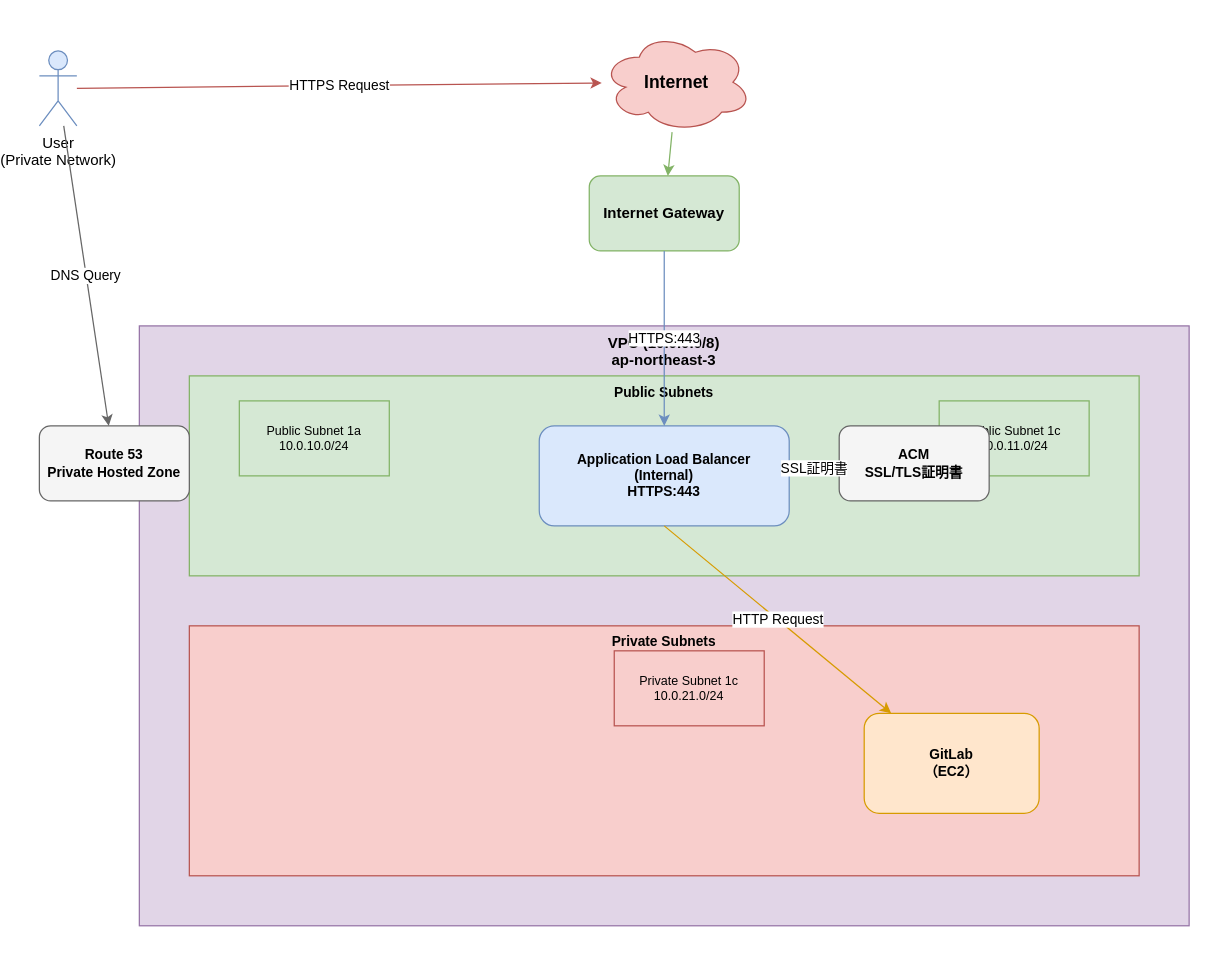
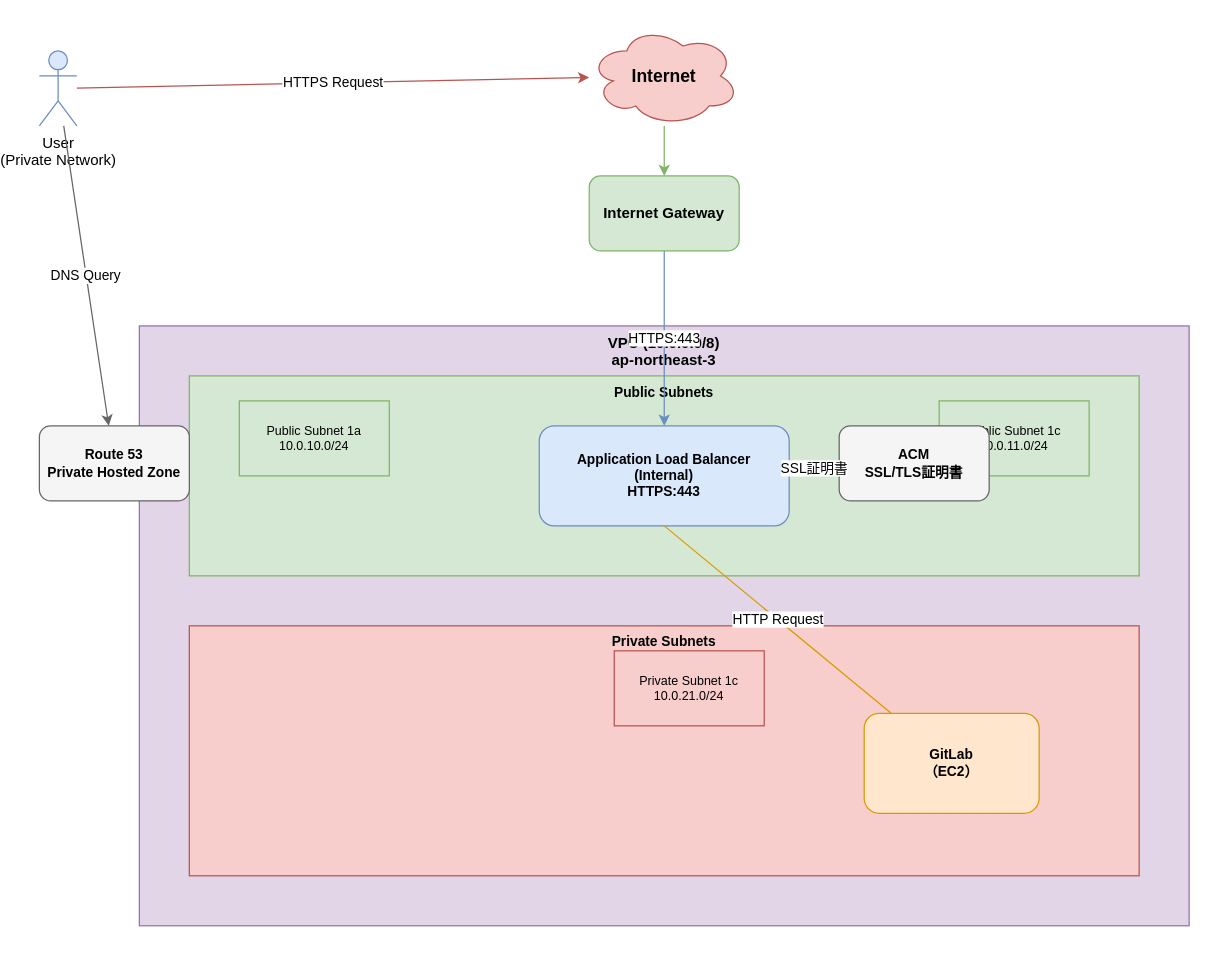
(677, 82) -> (664, 76)
(884, 707) -> (887, 709)
